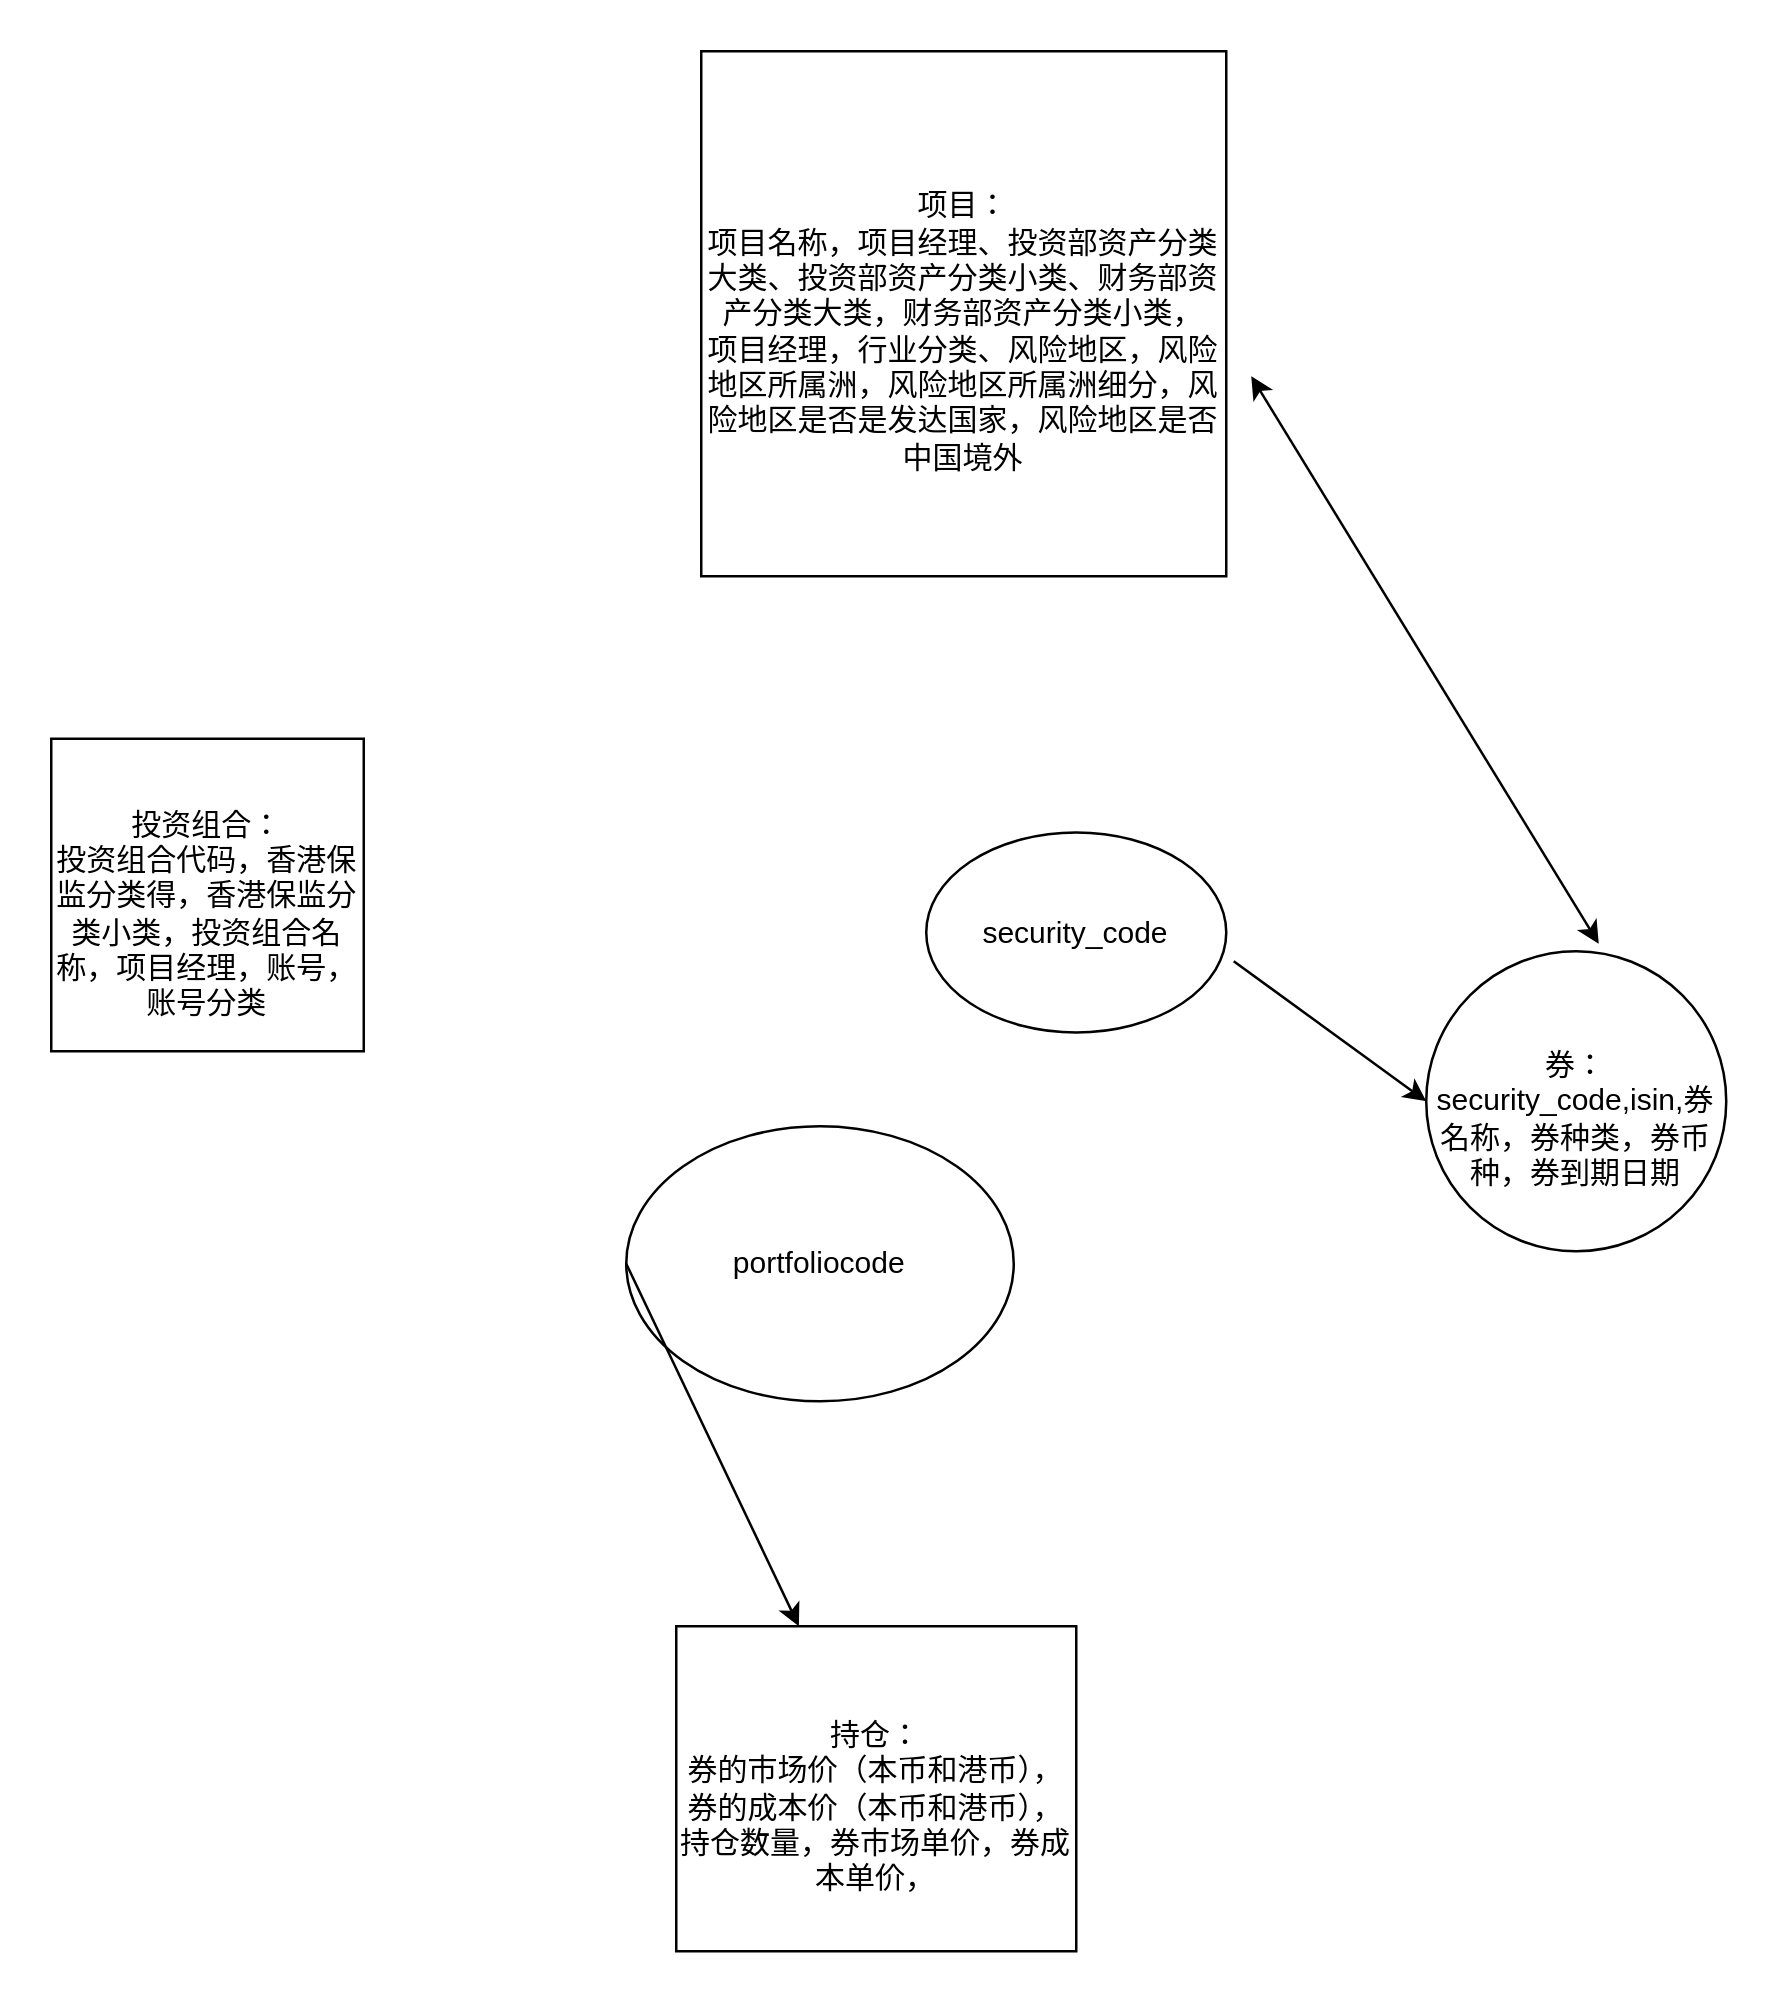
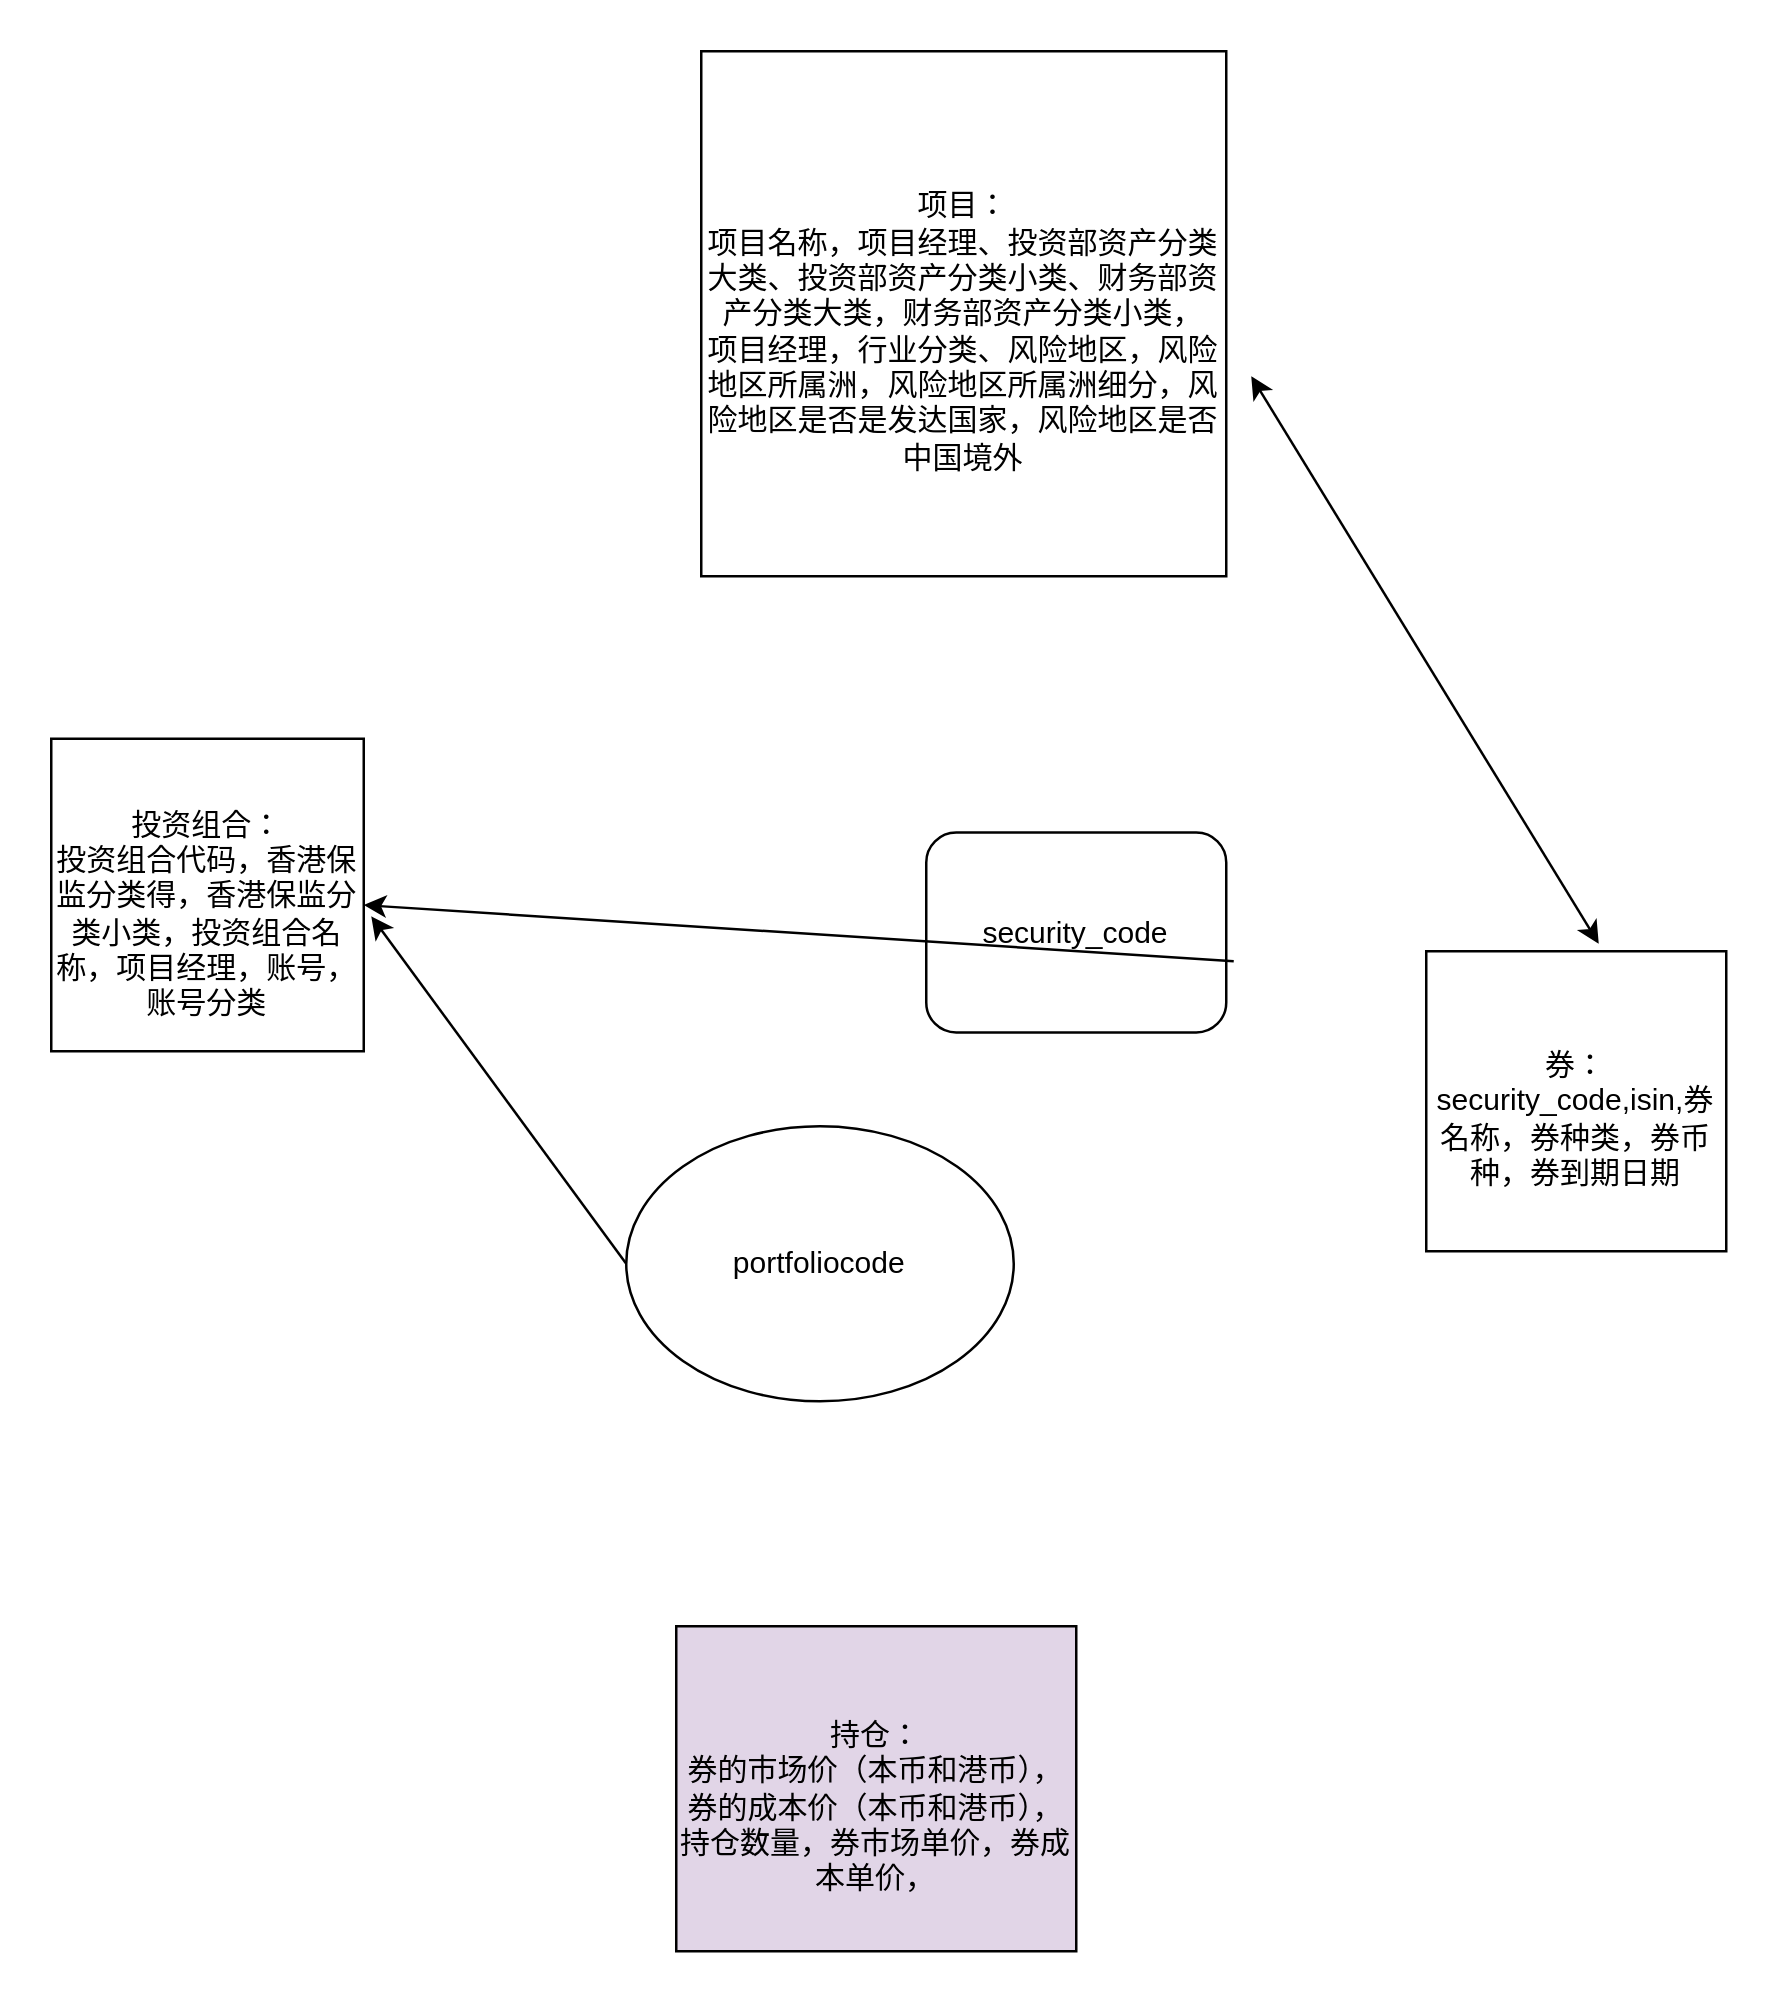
(1076, 933) -> (1076, 933)
(1324, 1027) -> (807, 934)
(1576, 1101) -> (1576, 1101)
(709, 1437) -> (504, 1097)
(876, 1789) -> (876, 1789)
